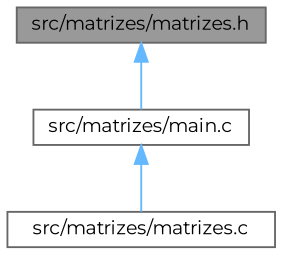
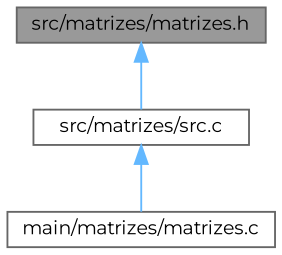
(141, 127) -> (141, 127)
(141, 230) -> (141, 230)
